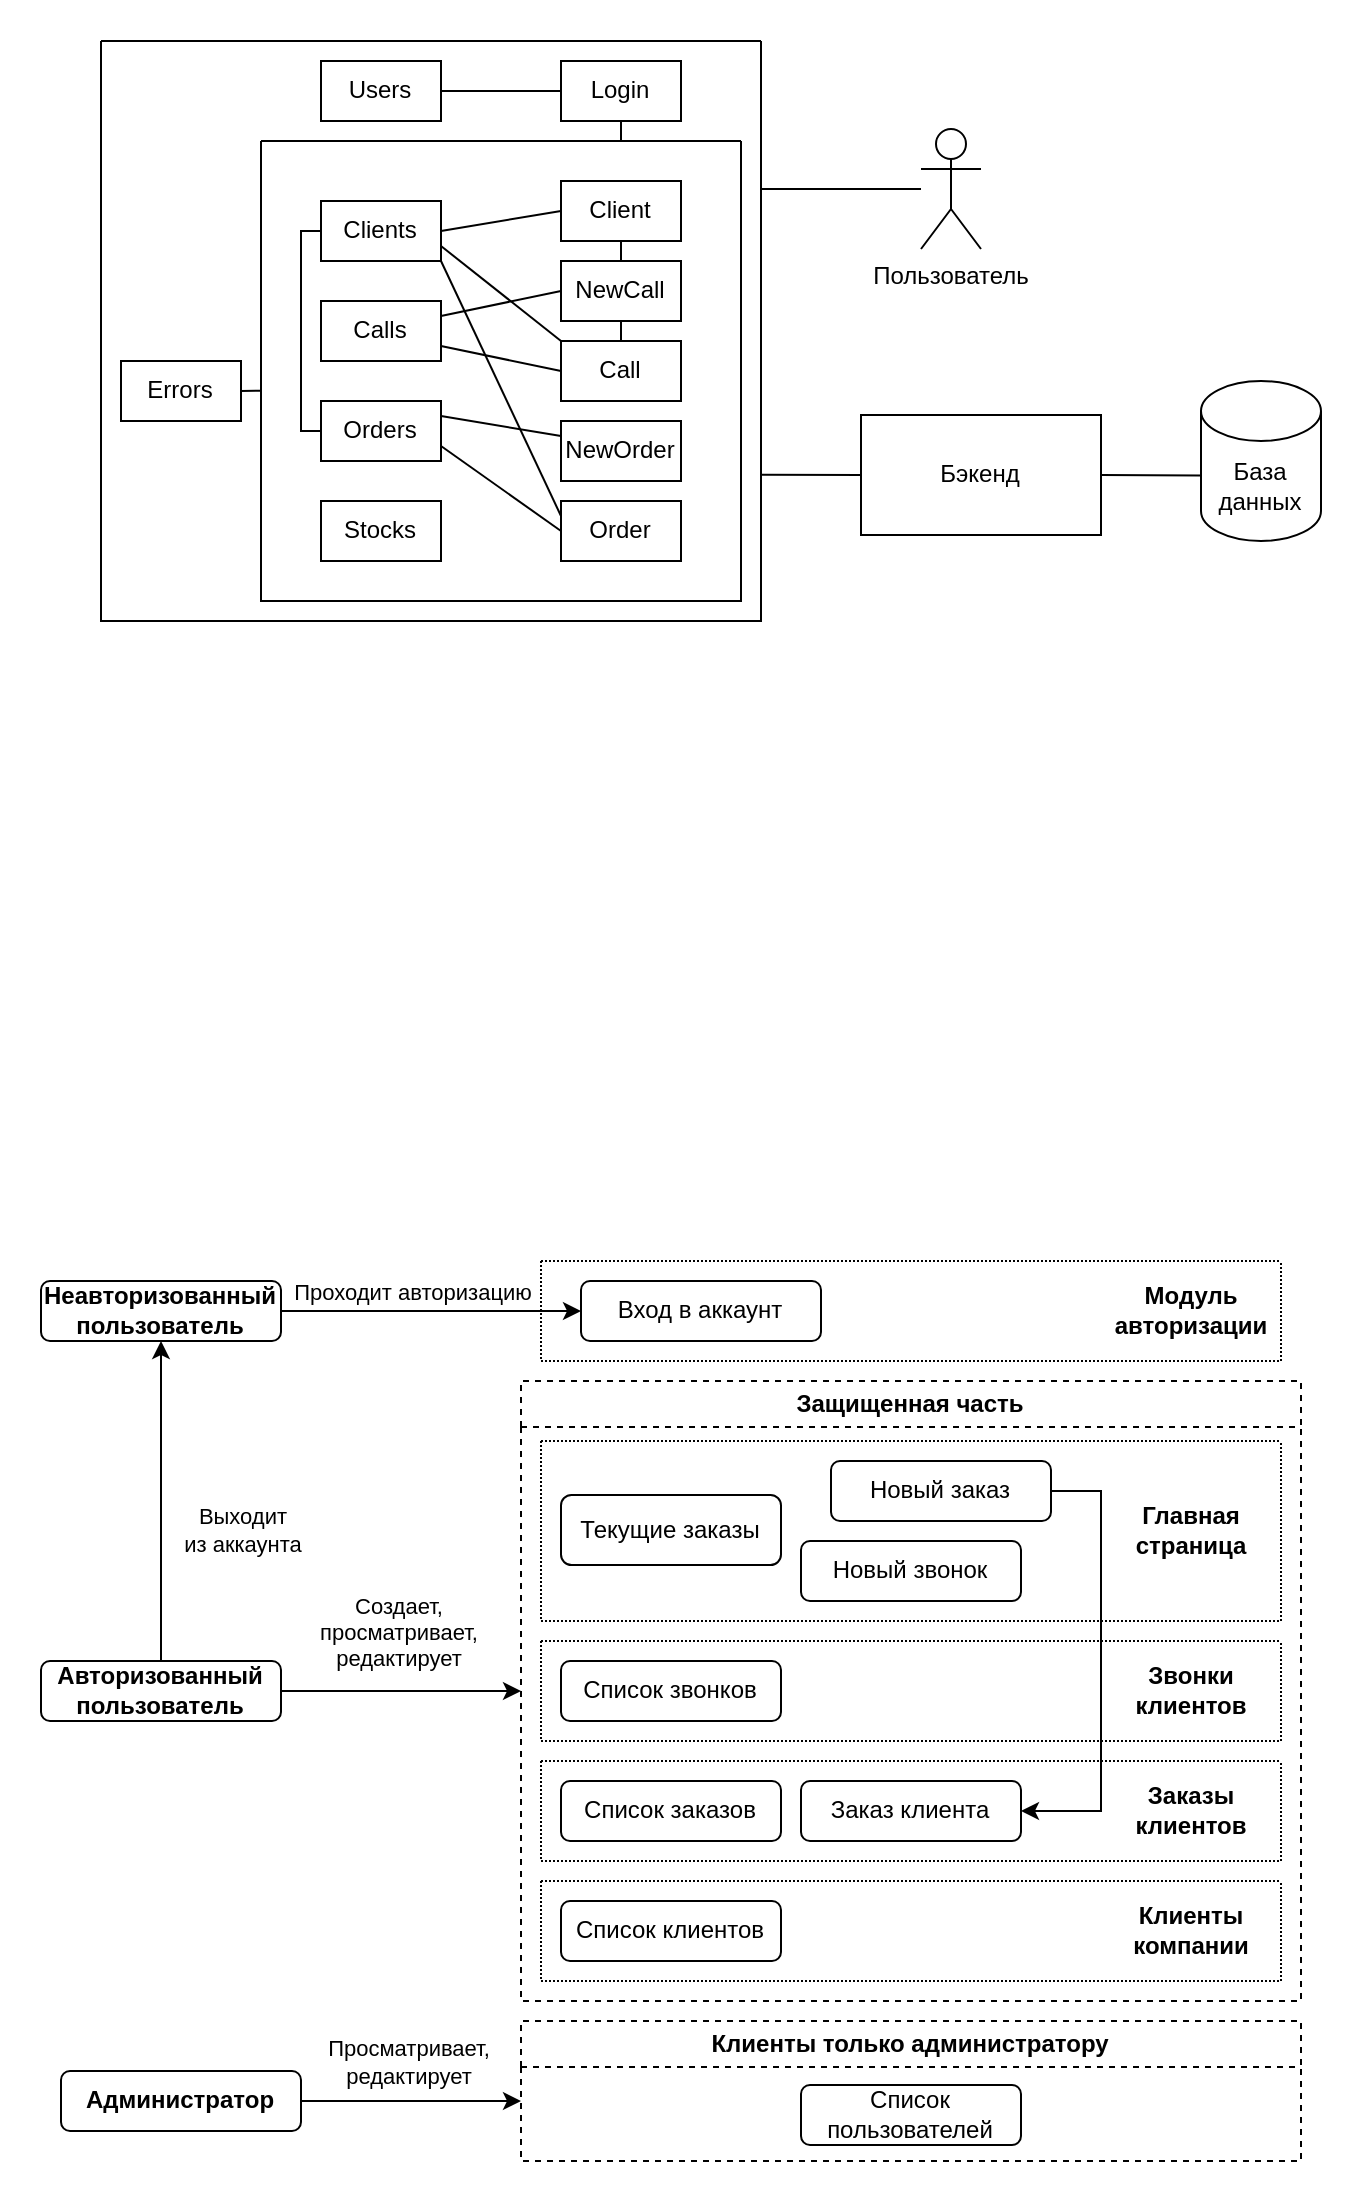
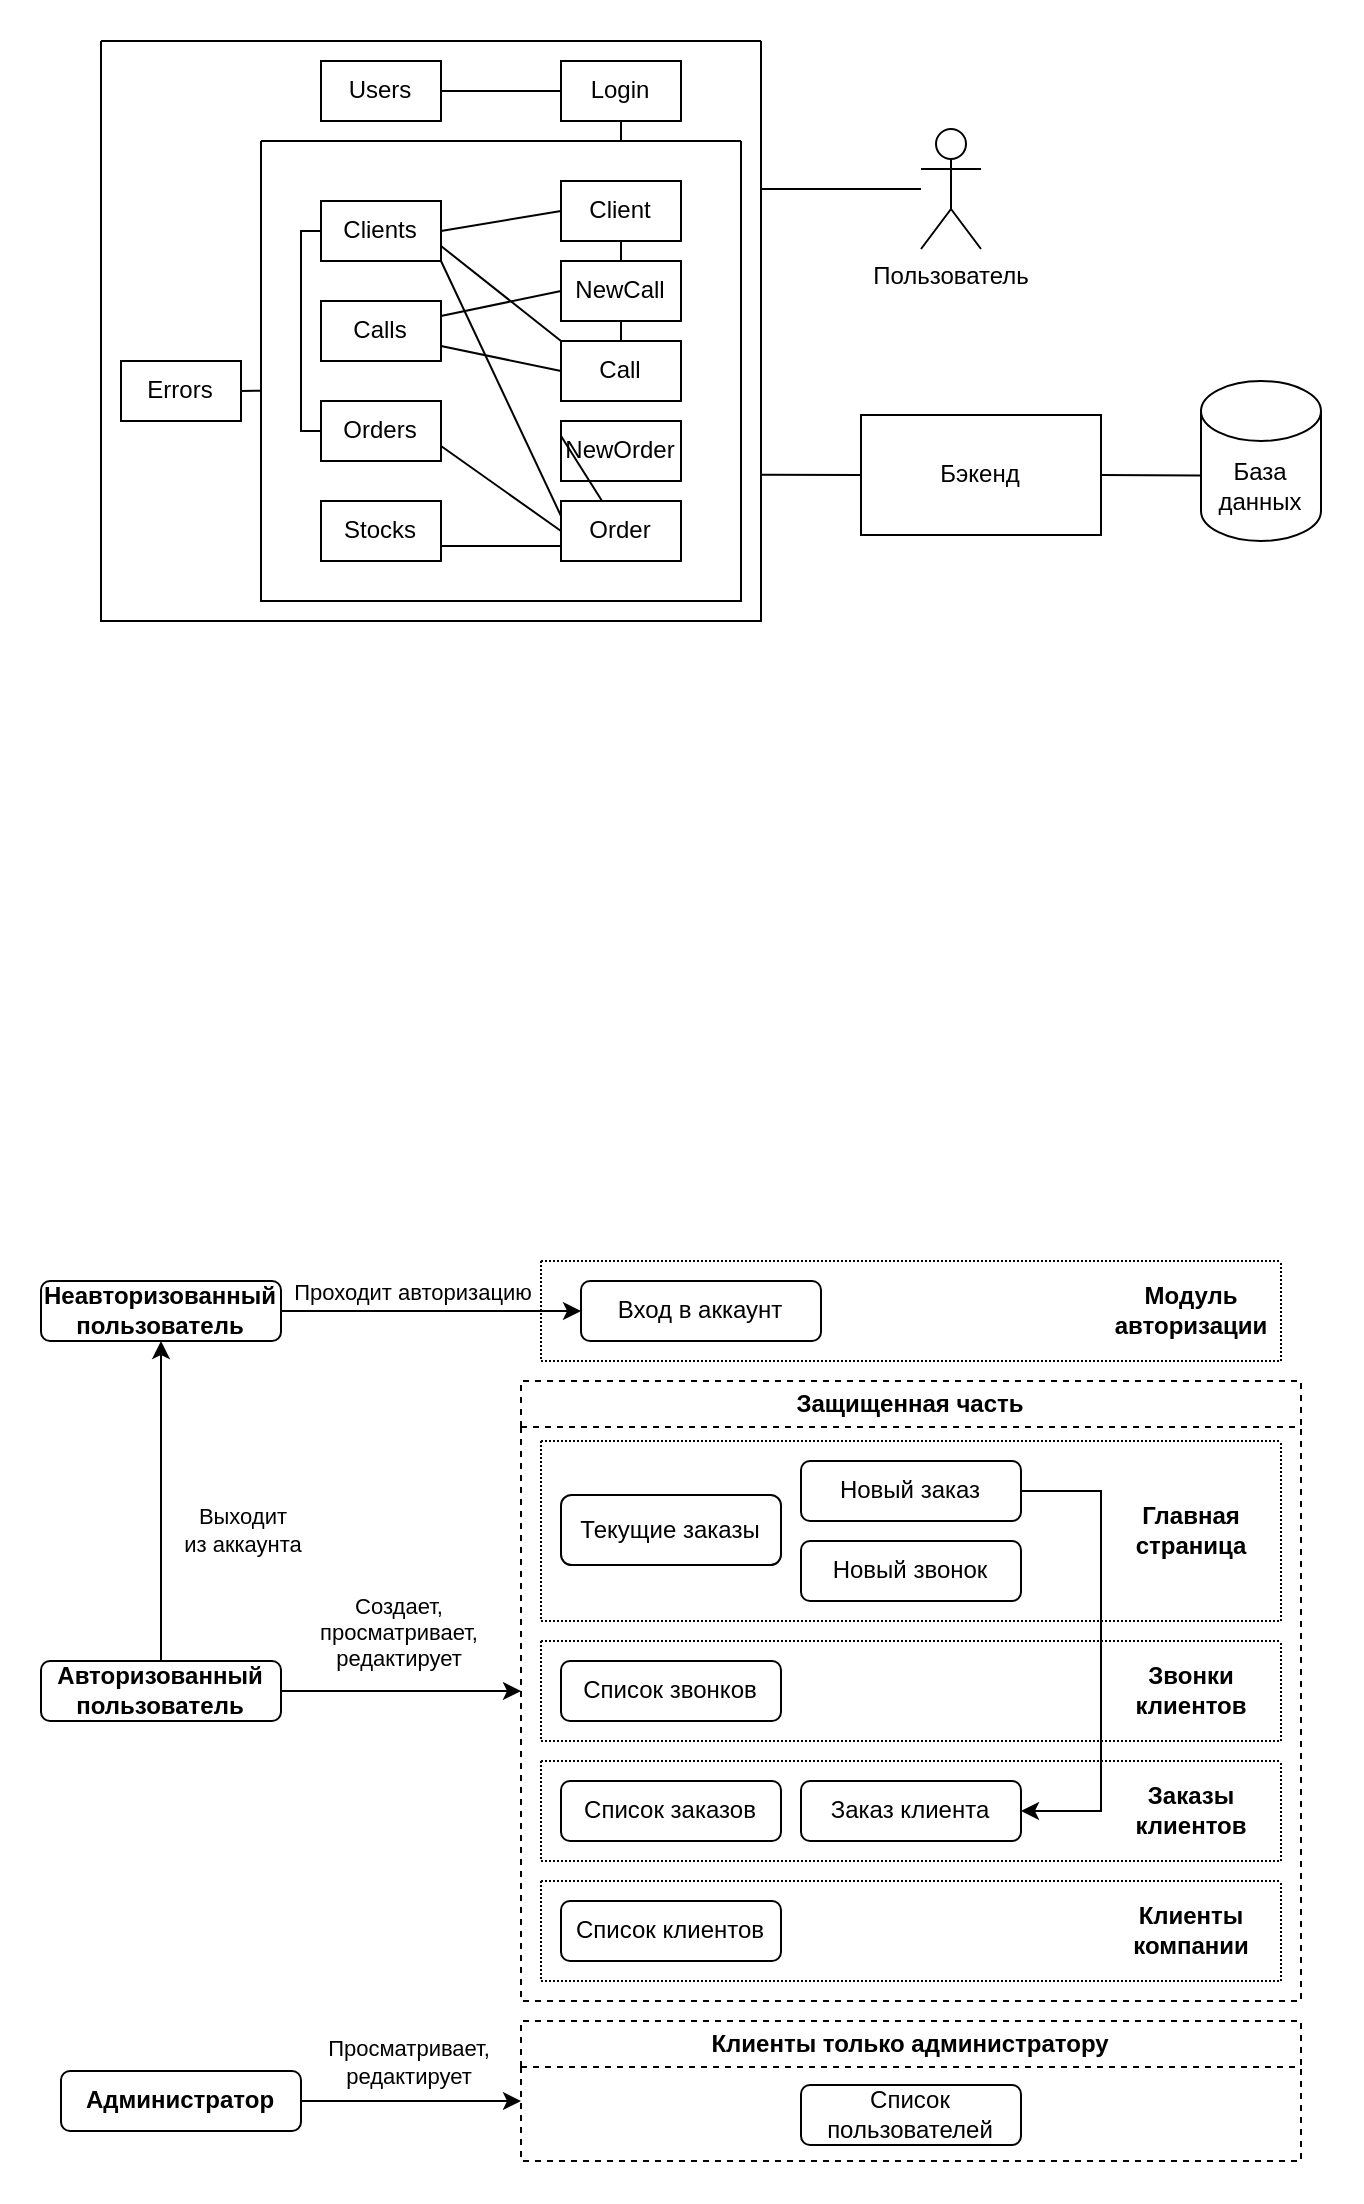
(479, 422) -> (582, 469)
none -> (501, 546)
(941, 1491) -> (911, 1491)
